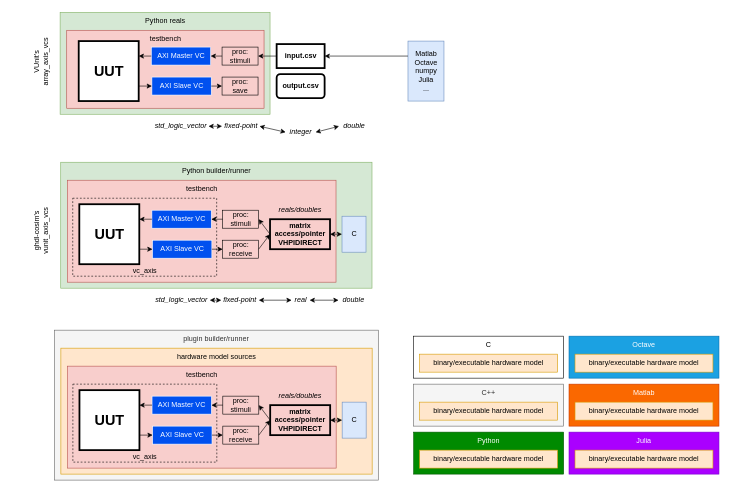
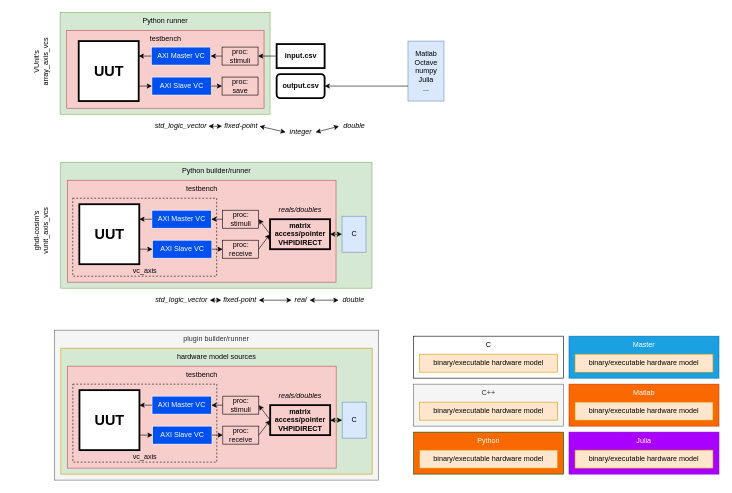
(165, 21) -> (165, 21)
(330, 56) -> none
none -> (330, 86)
(644, 345) -> (644, 345)
(217, 357) -> (217, 357)
(489, 441) -> (489, 441)
